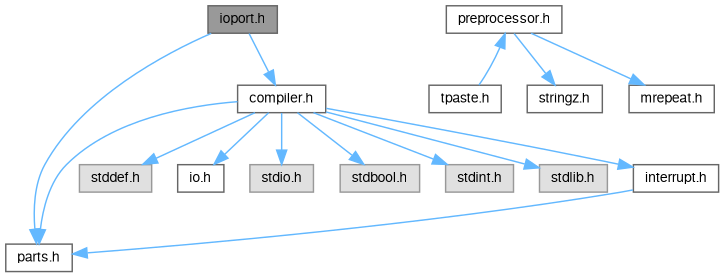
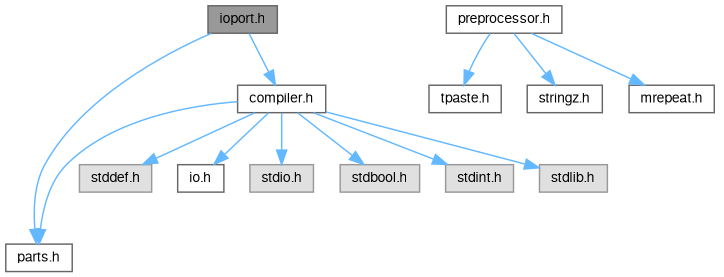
(490, 67) -> (479, 52)
(676, 178) -> none
